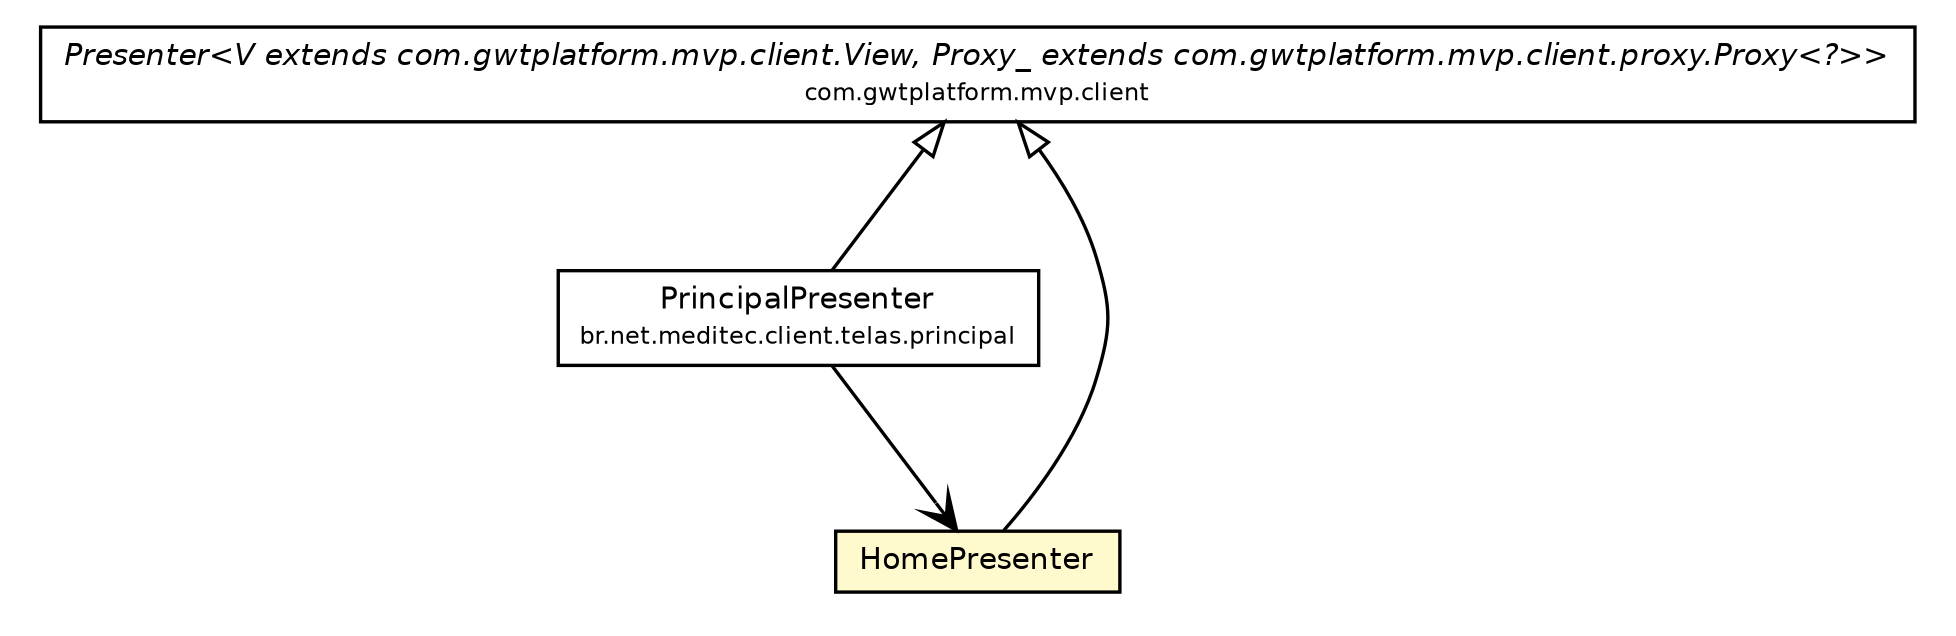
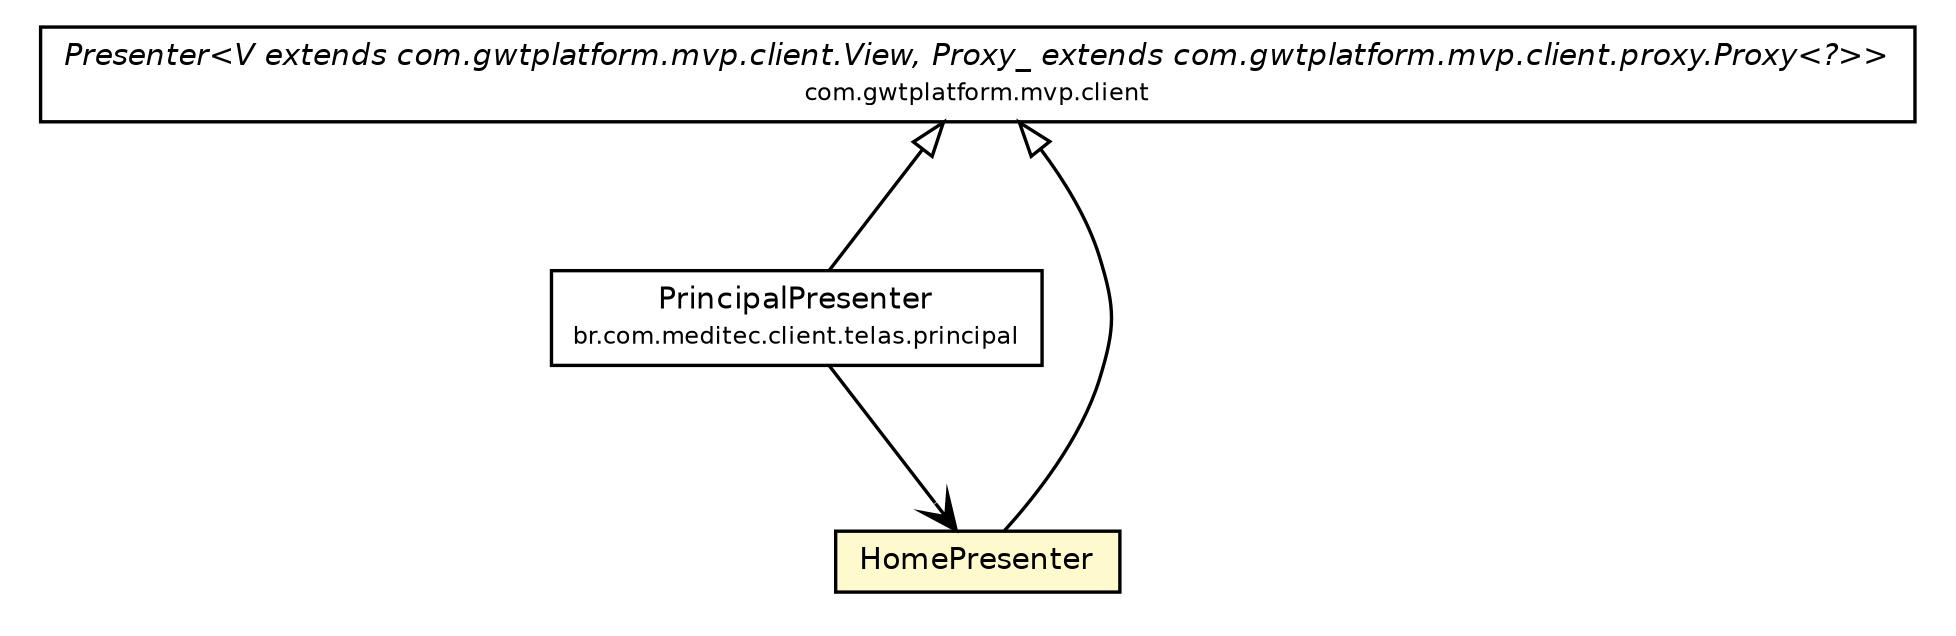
(798, 337) -> (797, 337)
